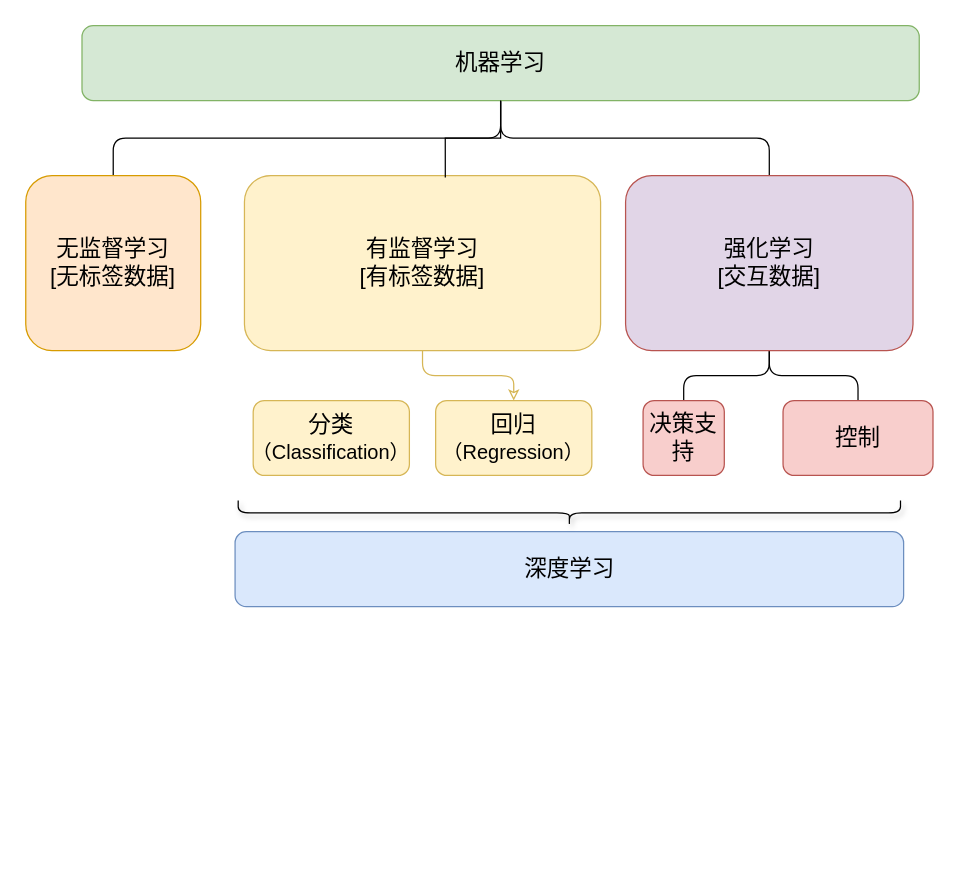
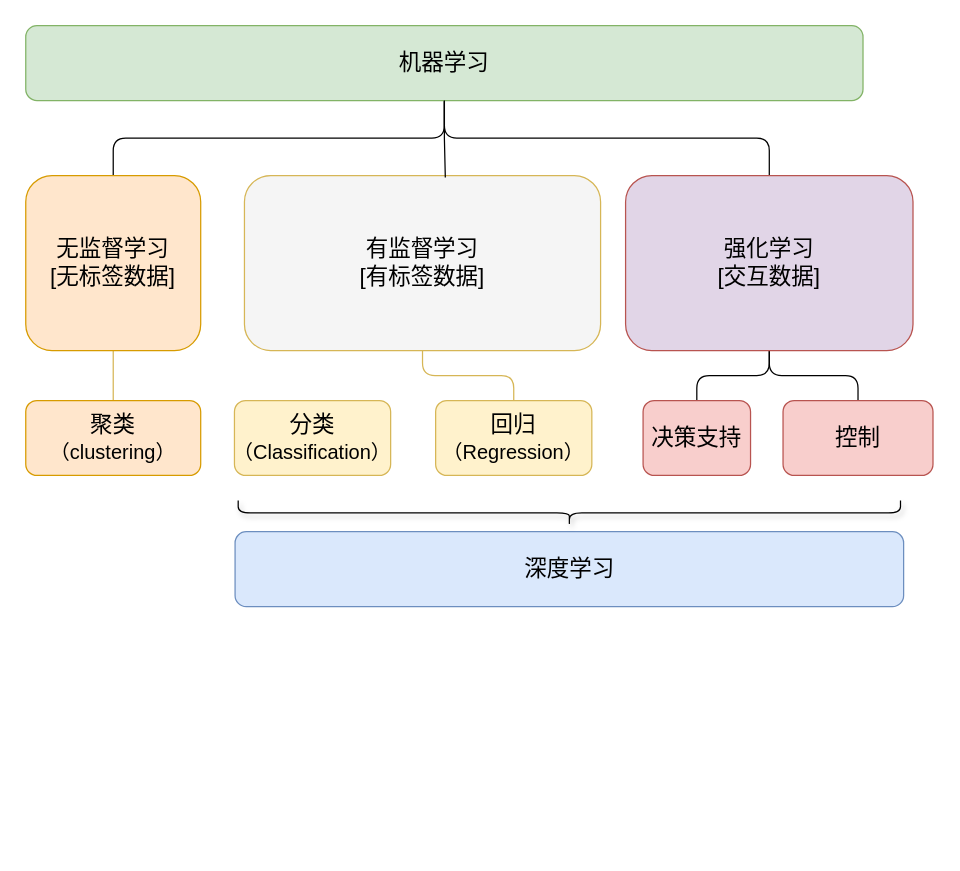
(501, 63) -> (444, 63)
(423, 263) -> (423, 263)
none -> (113, 376)
(514, 384) -> (514, 388)
none -> (113, 438)
(331, 438) -> (313, 438)
(684, 438) -> (697, 438)
